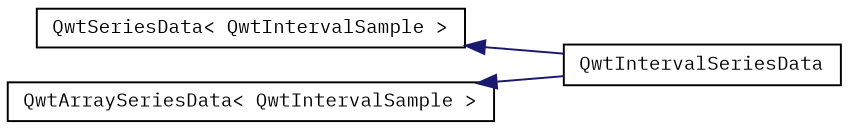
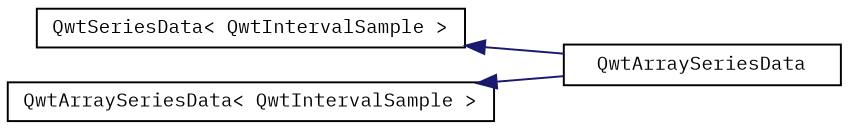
(702, 65) -> (702, 65)
